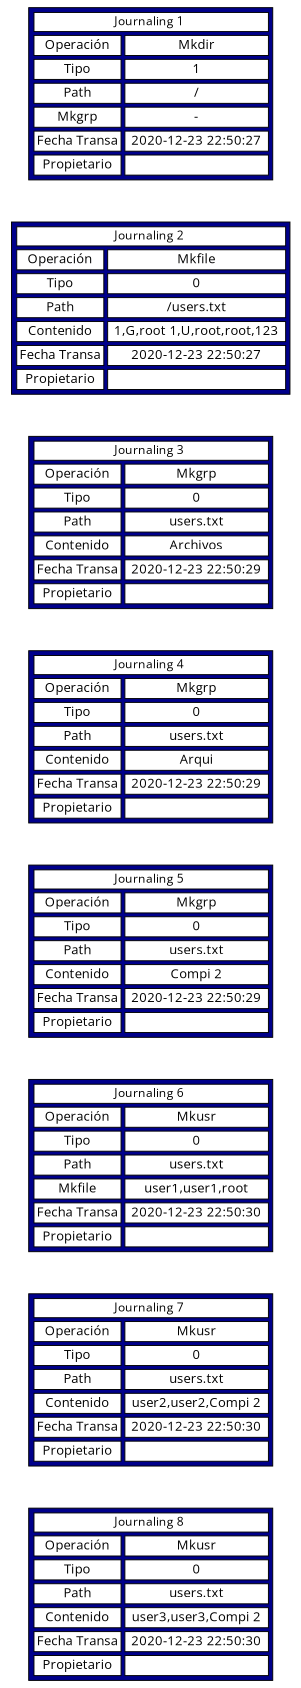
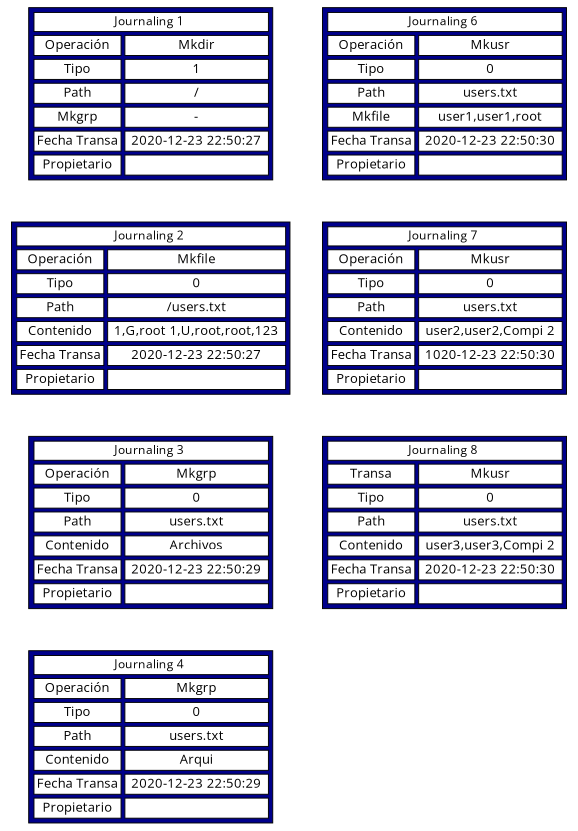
(151, 951) -> none
(197, 1427) -> (490, 355)
(78, 1545) -> (371, 474)
